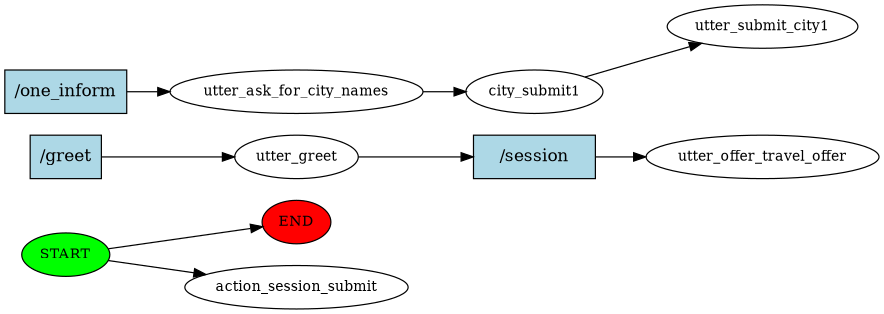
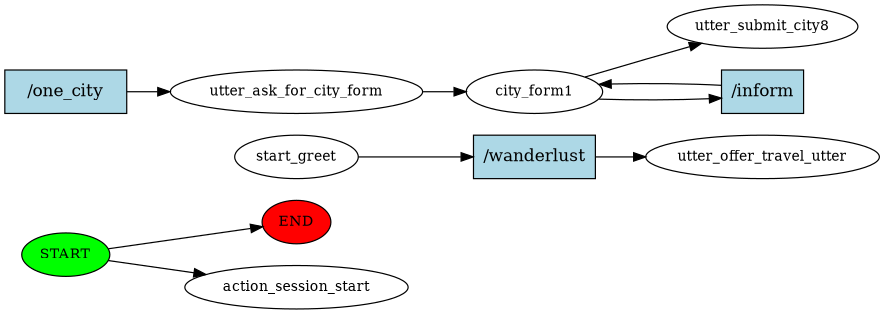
(763, 27) -> (763, 27)
(66, 92) -> (66, 92)
(296, 92) -> (296, 92)
(534, 92) -> (534, 92)
none -> (763, 92)
(66, 157) -> none
(296, 157) -> (296, 157)
(534, 157) -> (534, 157)
(763, 157) -> (763, 157)
(296, 287) -> (296, 287)
